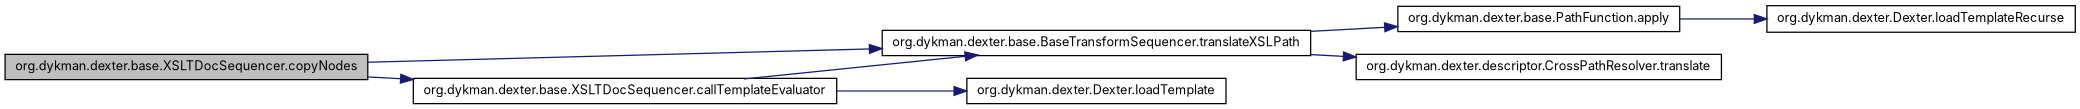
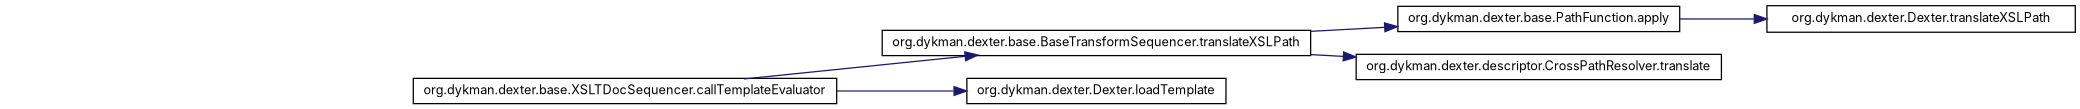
(1921, 19) -> (1921, 19)
(186, 67) -> none
